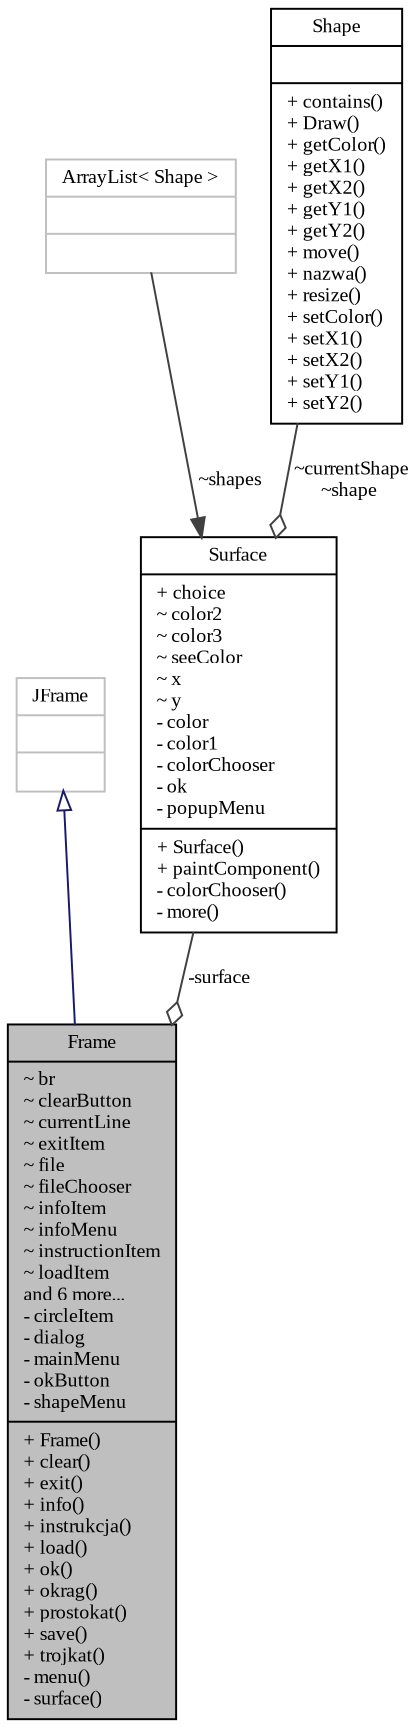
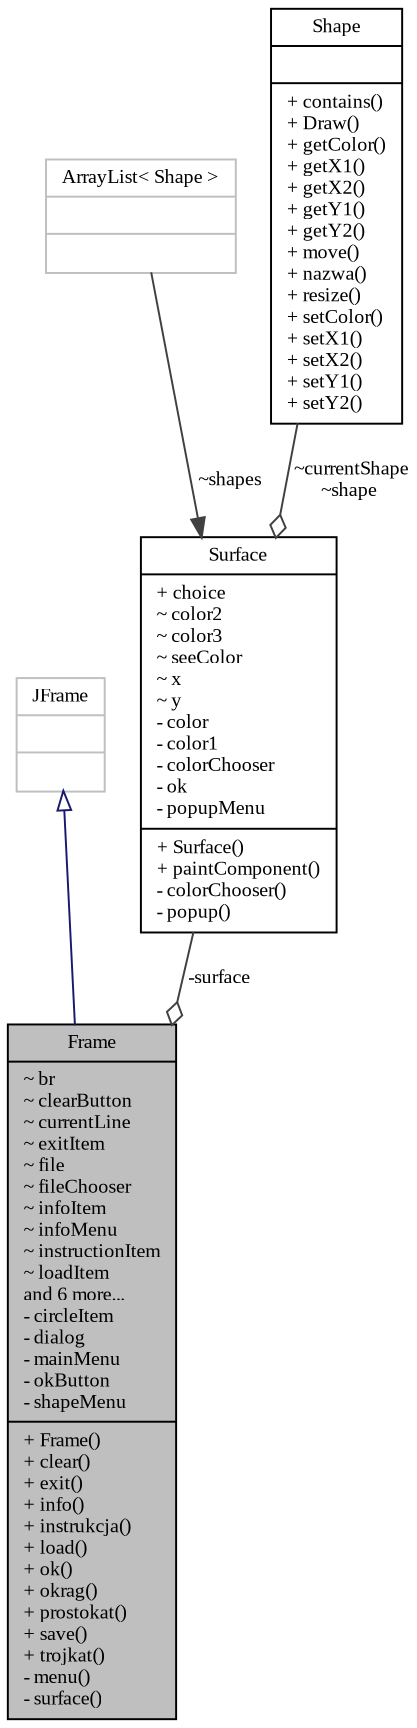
(188, 912) -> (194, 912)
